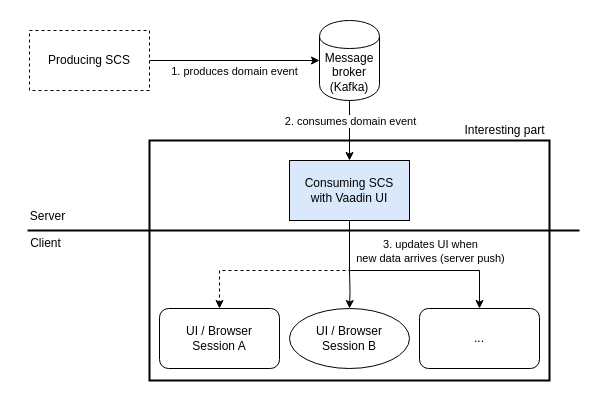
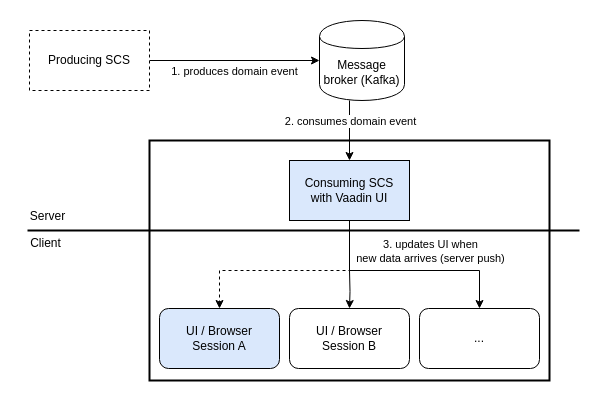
(350, 61) -> (362, 61)
(505, 131) -> none
(220, 339) -> (220, 339)
(350, 339) -> (350, 339)
